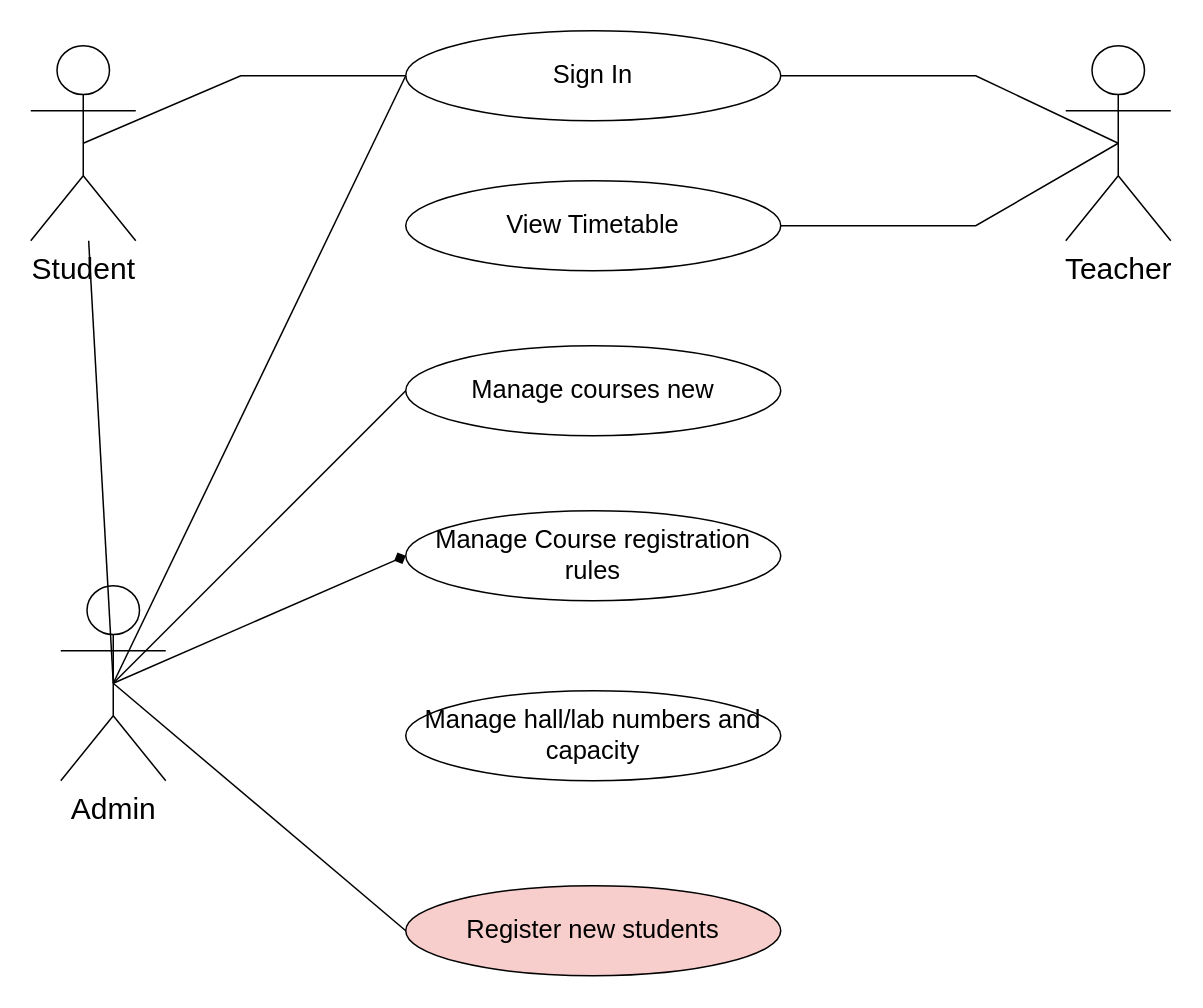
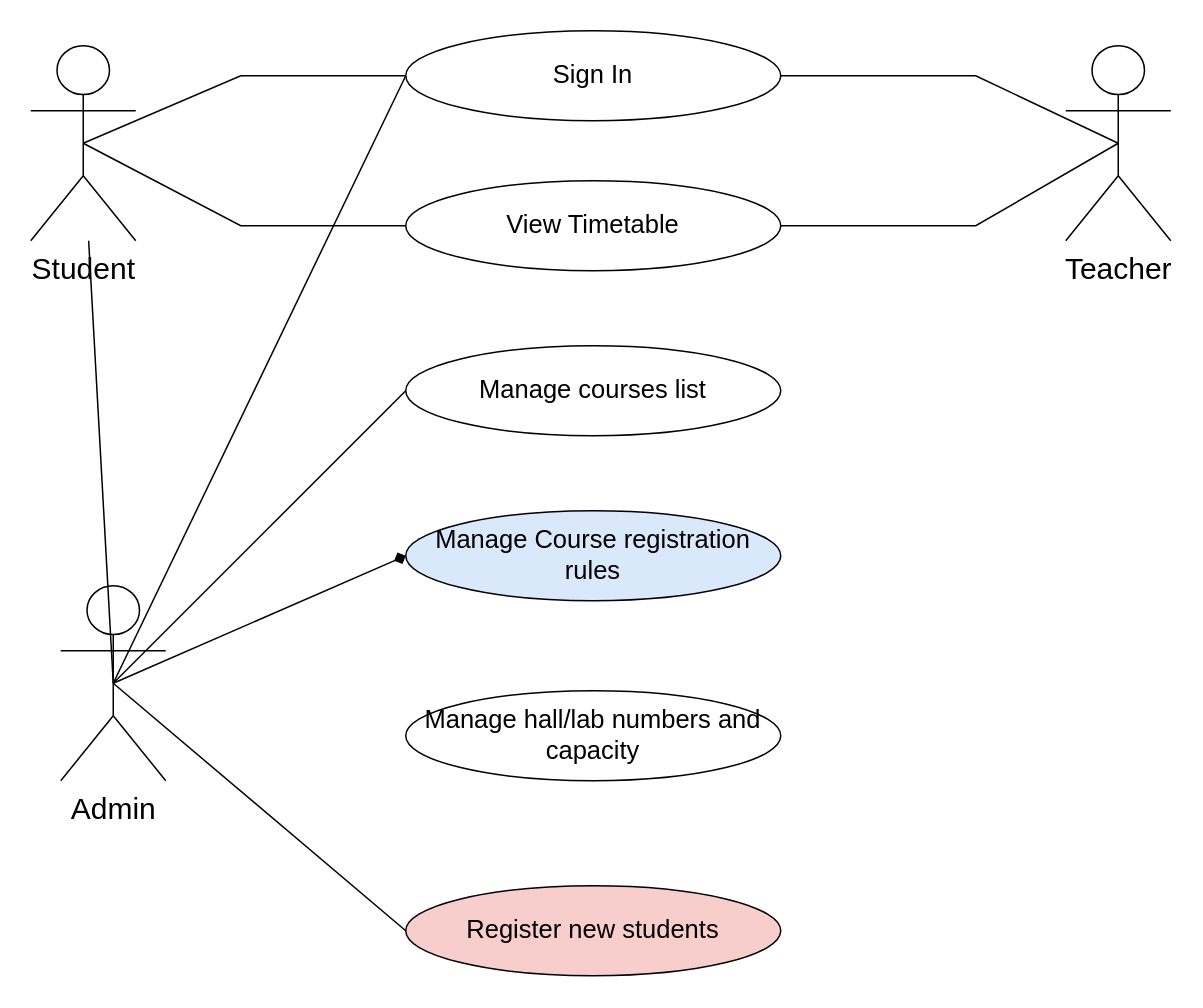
none -> (236, 223)
(593, 391) -> (593, 391)
(593, 556) -> (593, 556)
